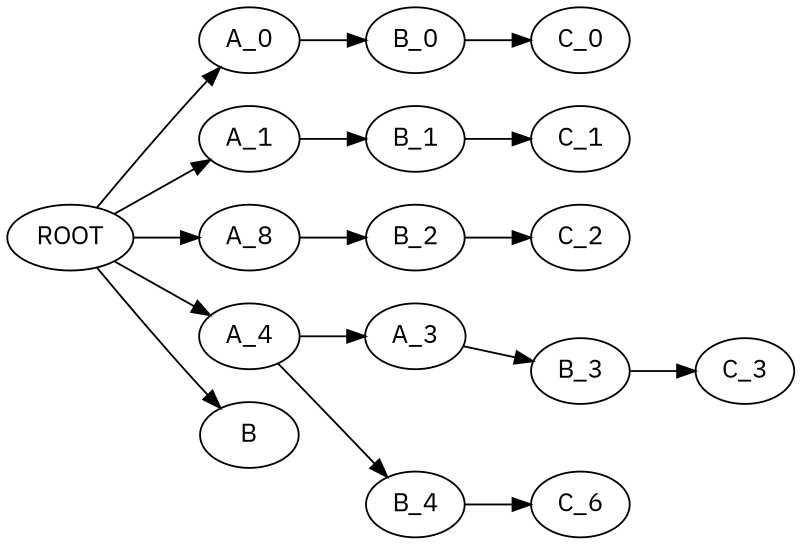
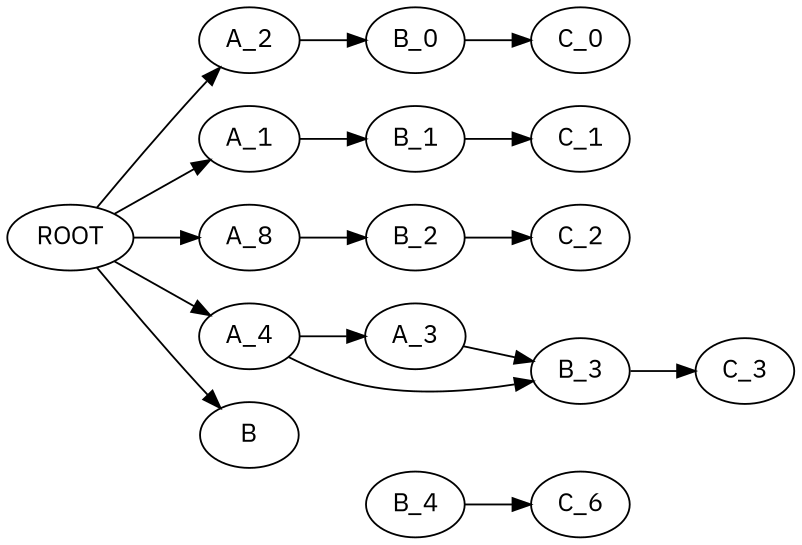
(249, 40) -> (249, 40)
(326, 413) -> (399, 390)
